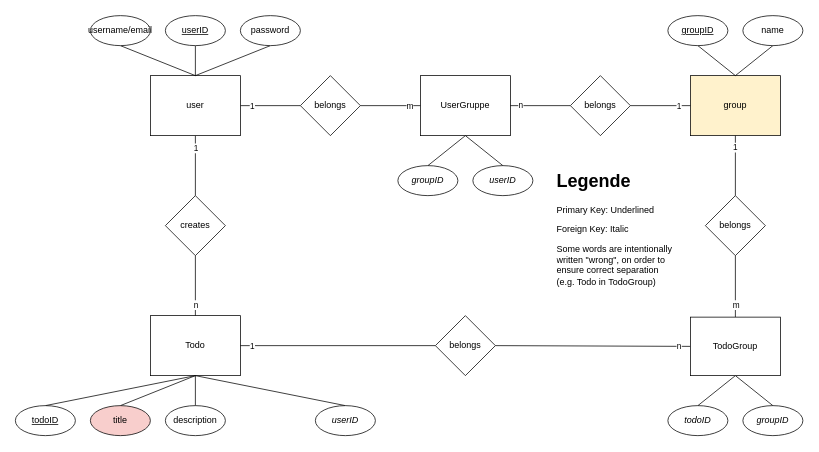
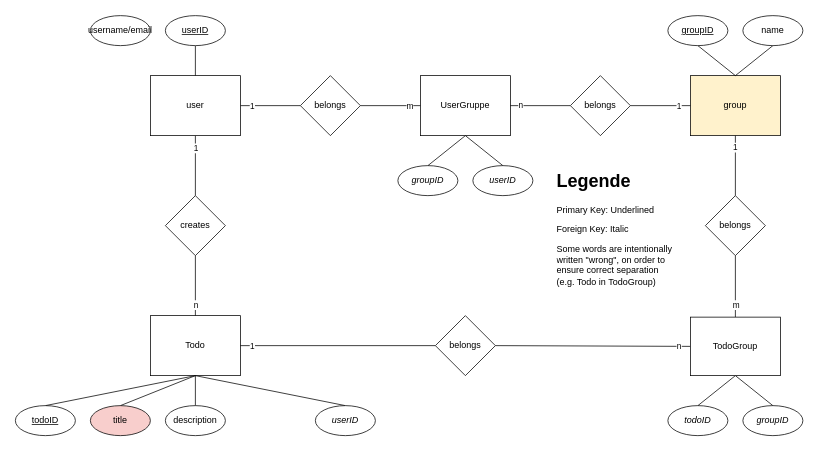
(270, 30) -> none
(156, 60) -> none
(234, 60) -> none
